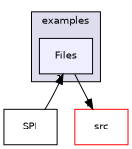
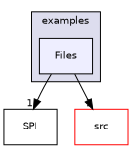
(52, 96) -> (43, 88)
